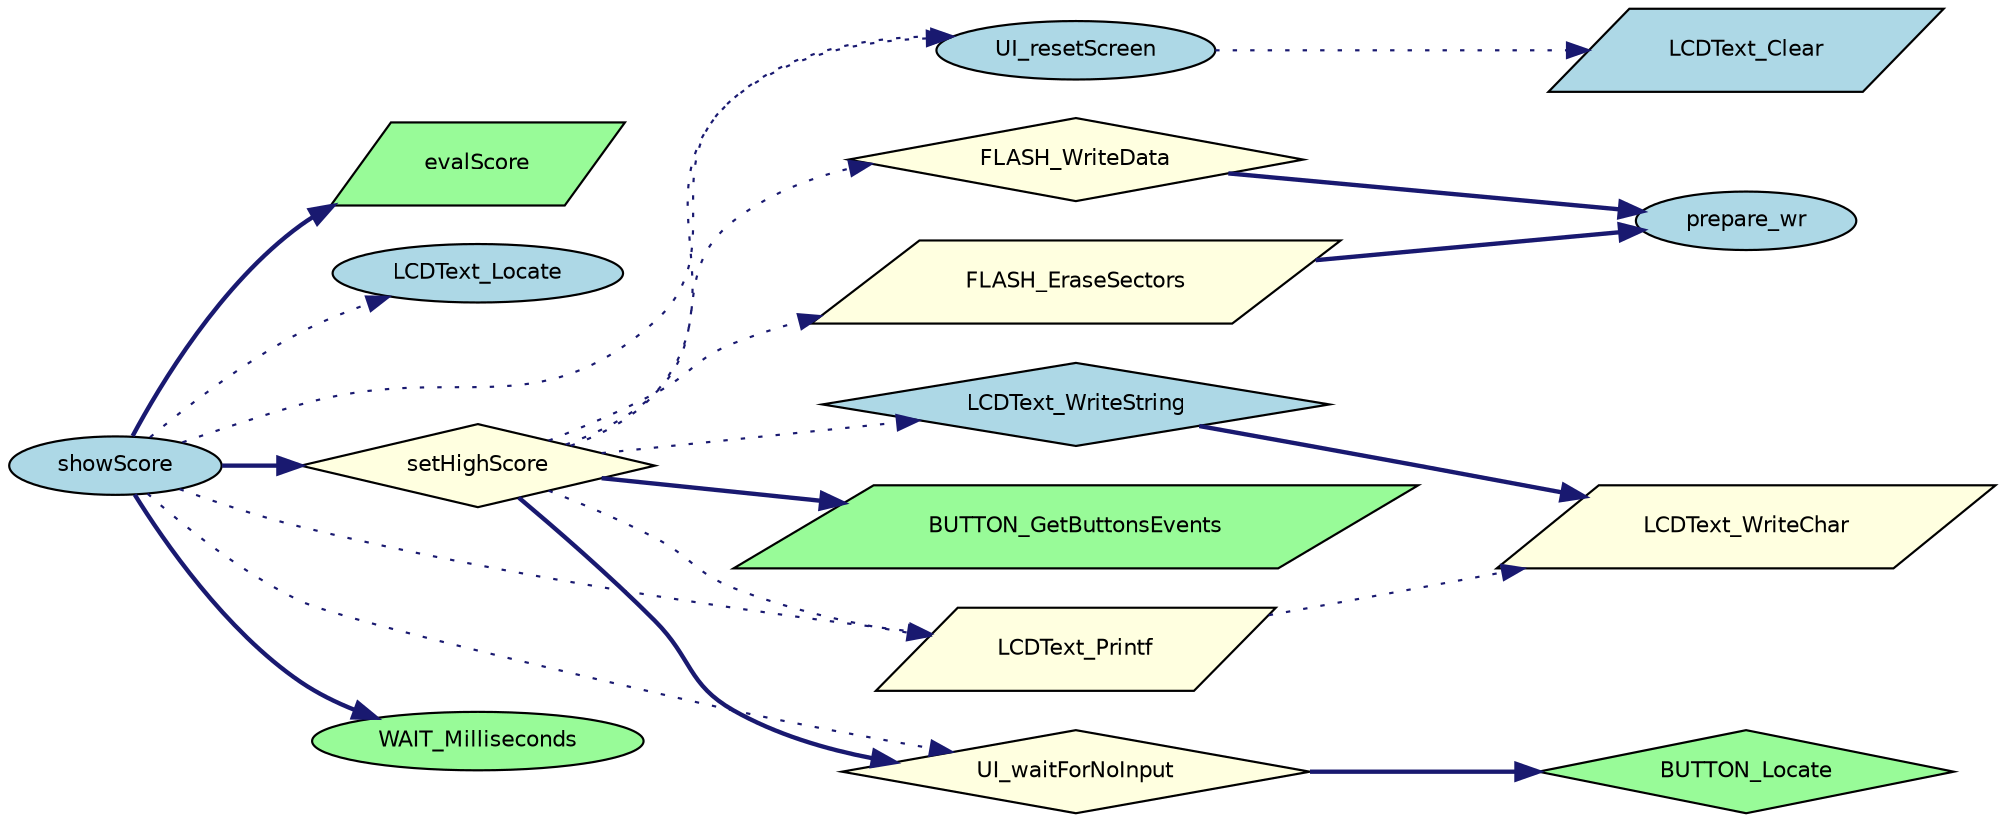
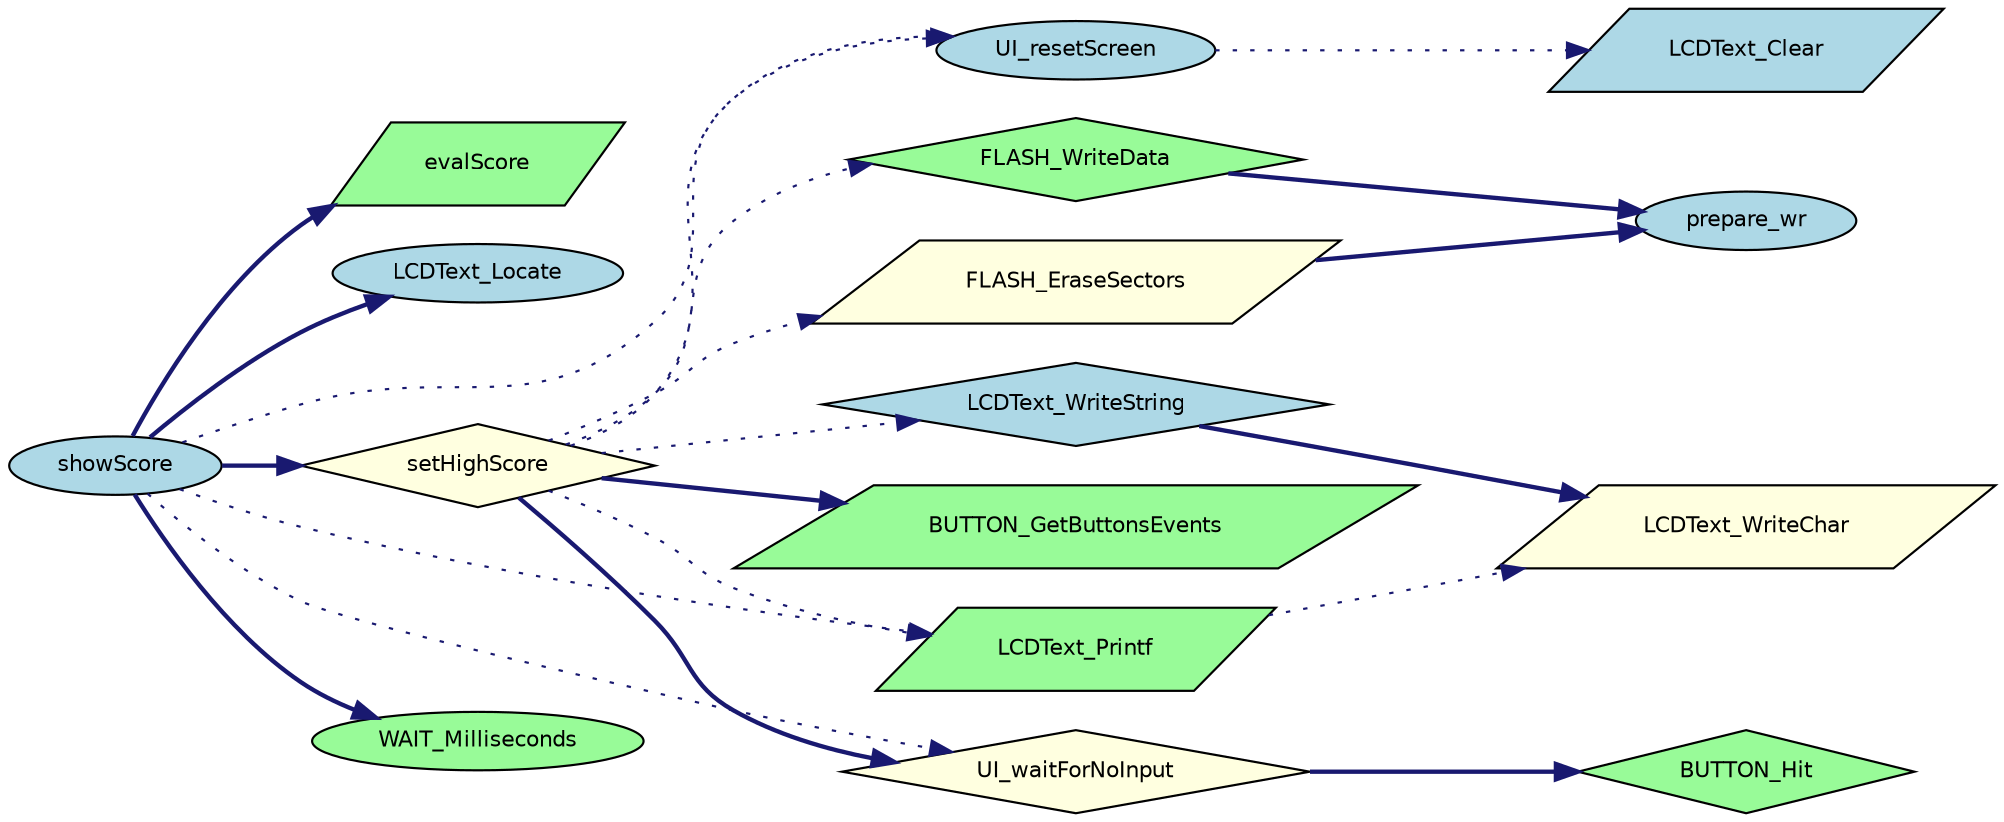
(1076, 160) -> (1076, 160)
(253, 360) -> (253, 360)
(1076, 649) -> (1076, 649)
(1746, 772) -> (1746, 772)
